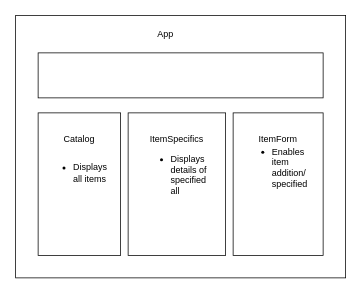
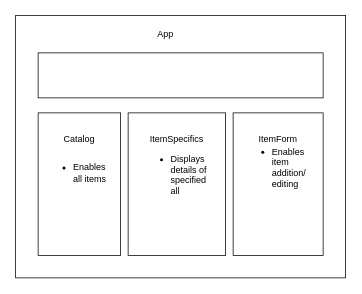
(279, 165) -> (279, 165)
(80, 173) -> (79, 173)
